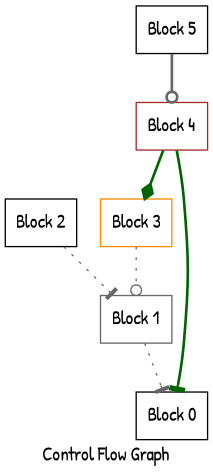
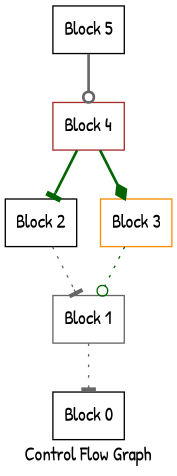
(136, 266) -> (115, 266)
(188, 268) -> (66, 172)
